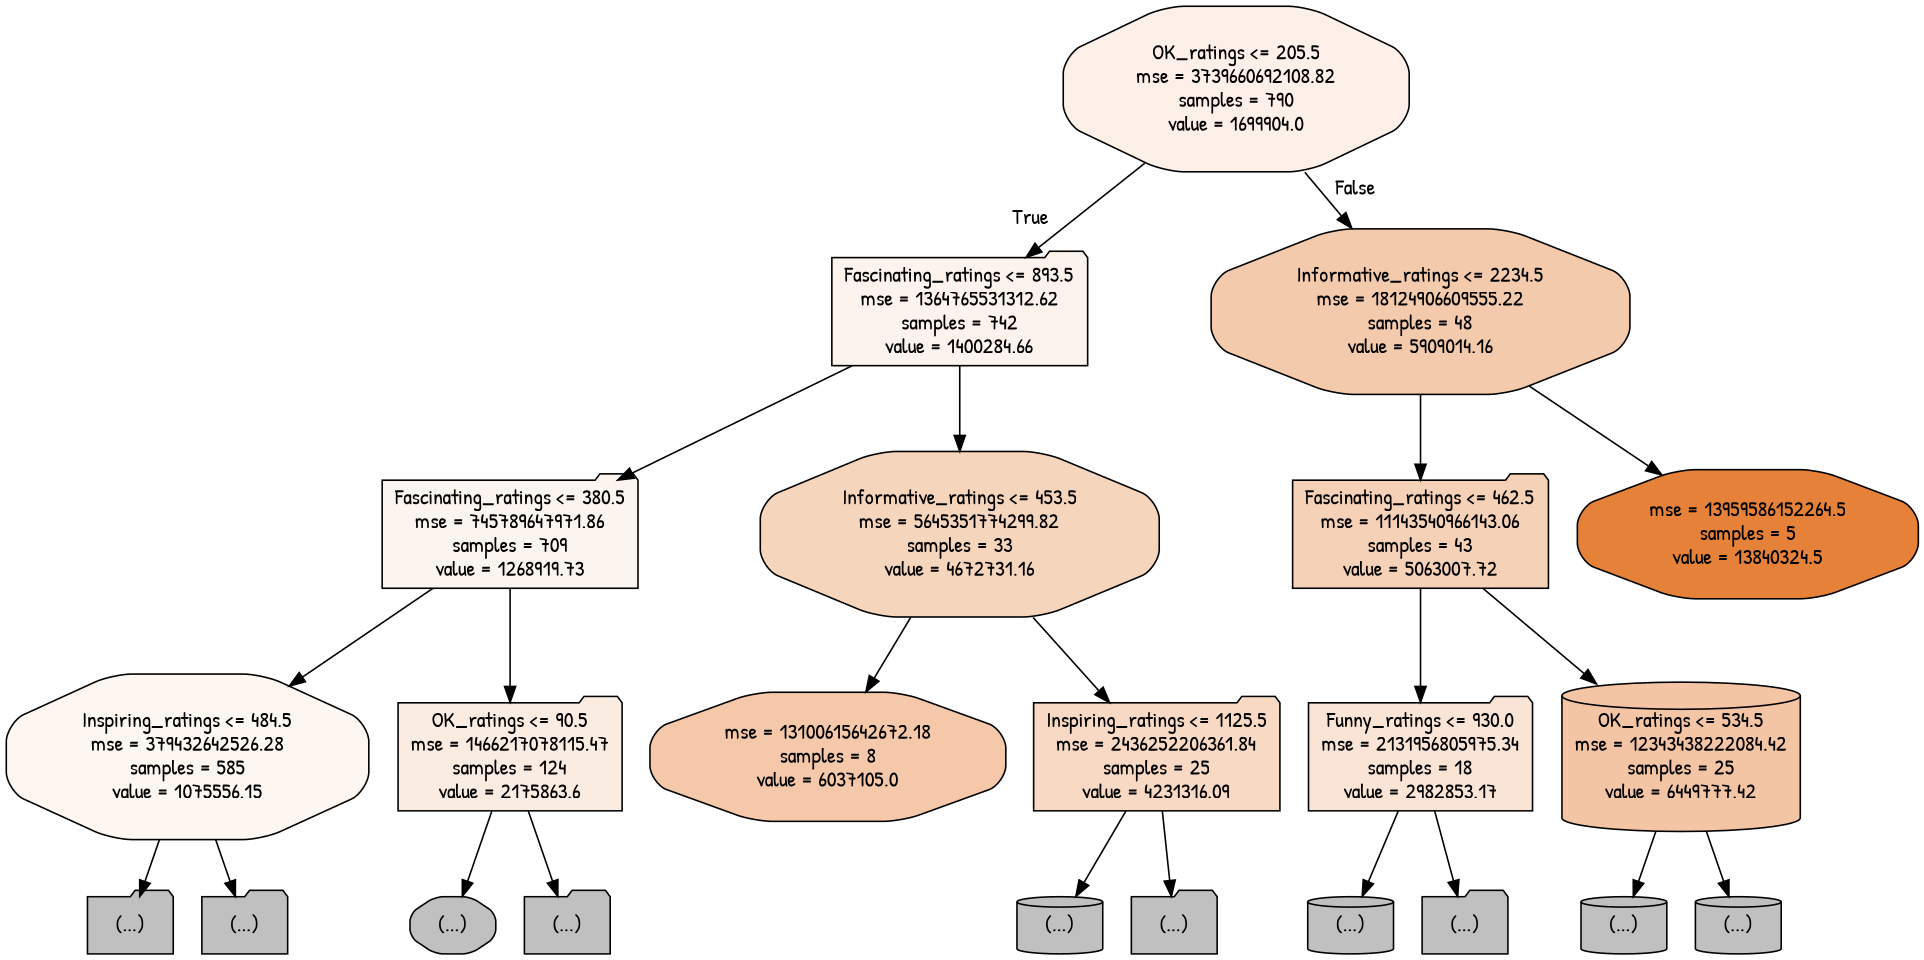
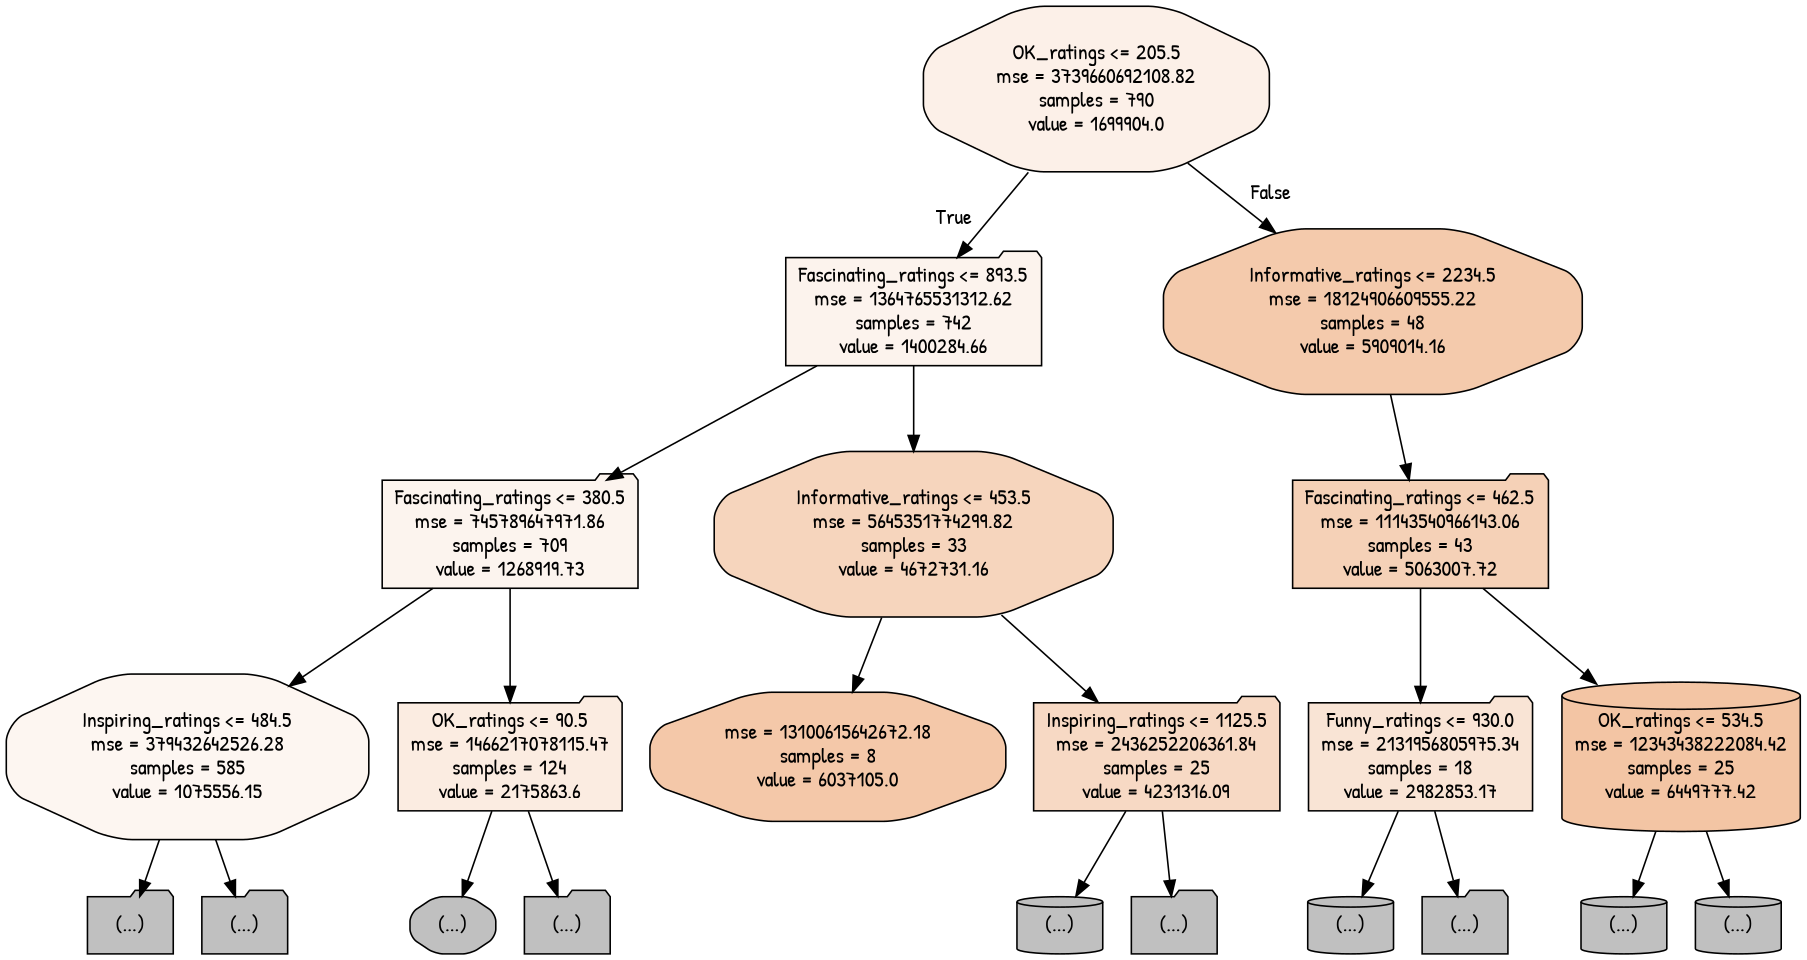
(1748, 534) -> none
